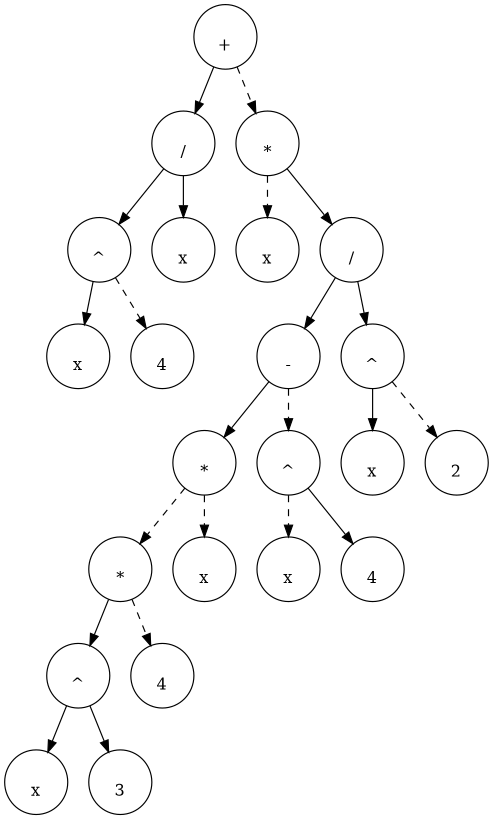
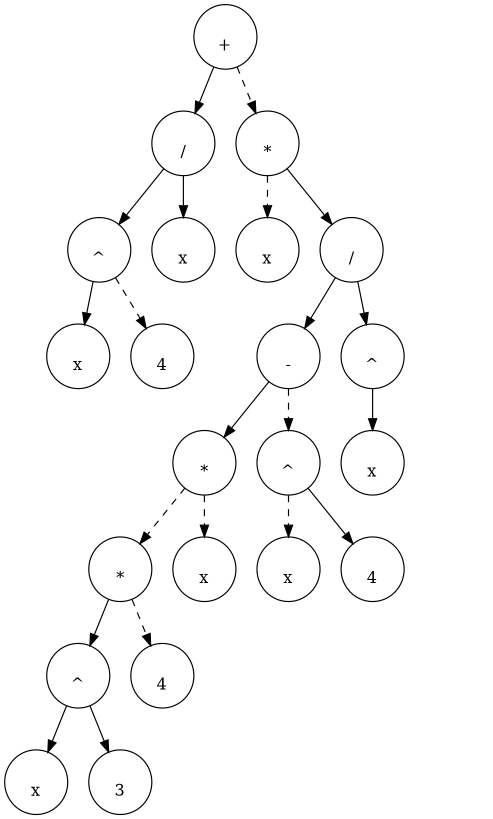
(457, 463) -> none
